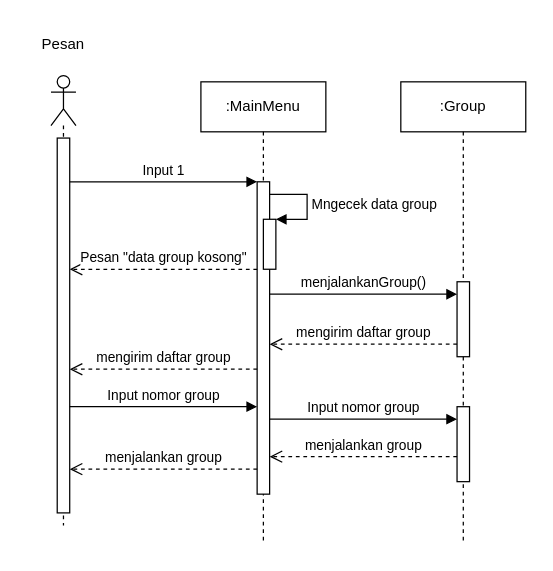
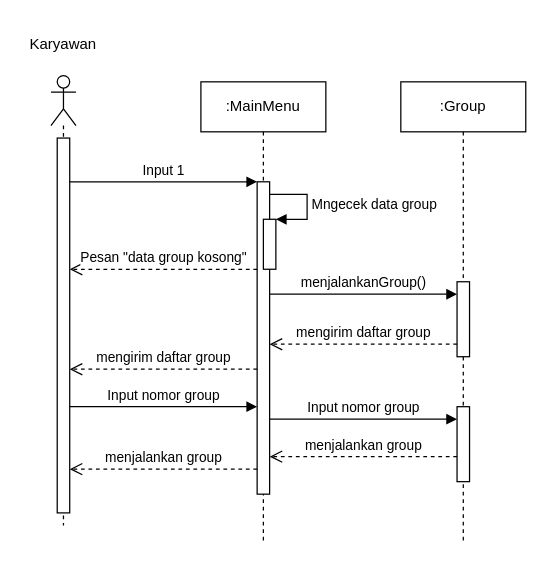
(63, 44) -> (63, 44)
